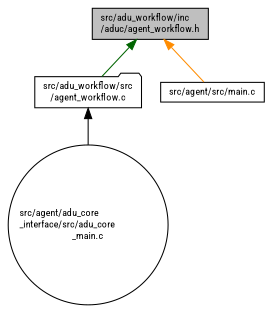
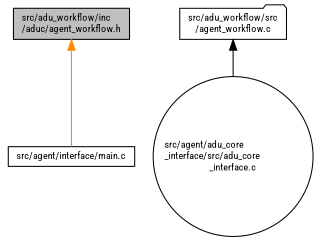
(116, 62) -> none
(212, 92) -> (71, 157)
(88, 225) -> (233, 157)
